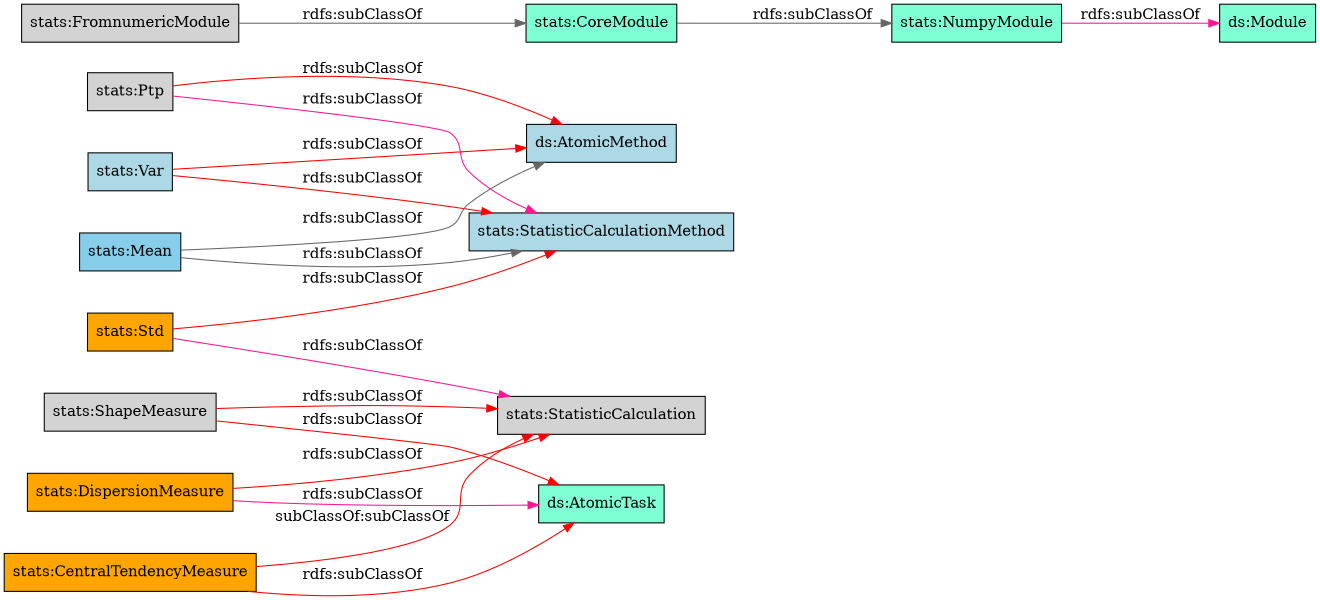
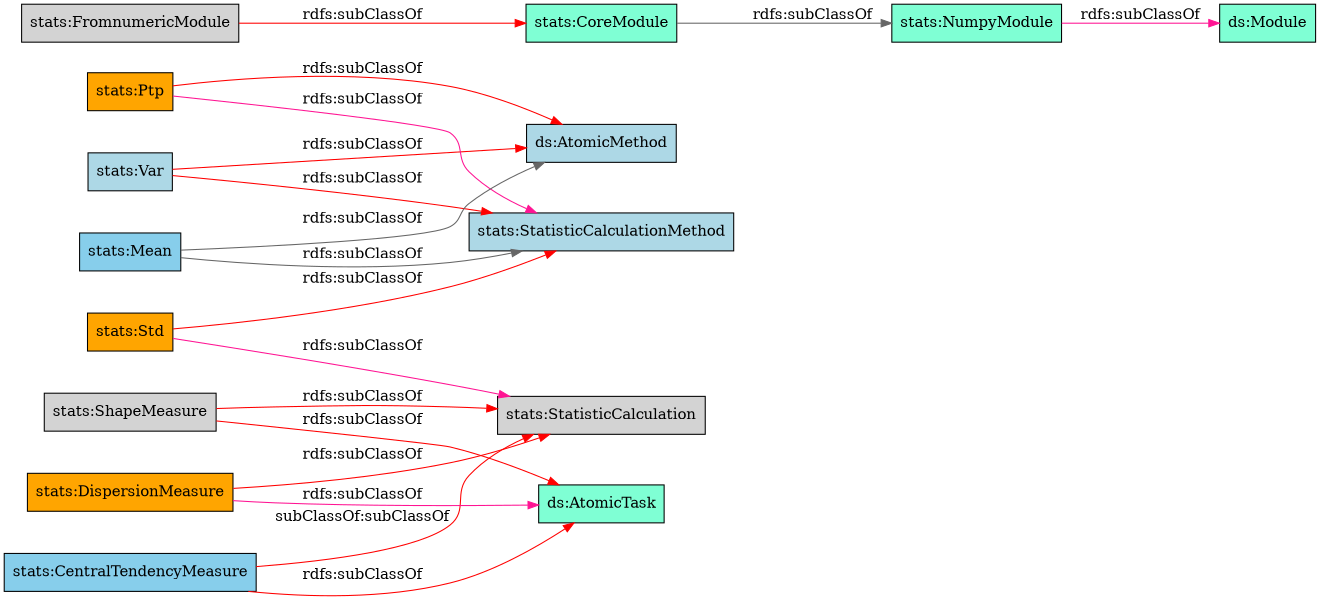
(377, 23) -> (377, 23)
(130, 92) -> (130, 92)
(130, 572) -> (130, 572)
